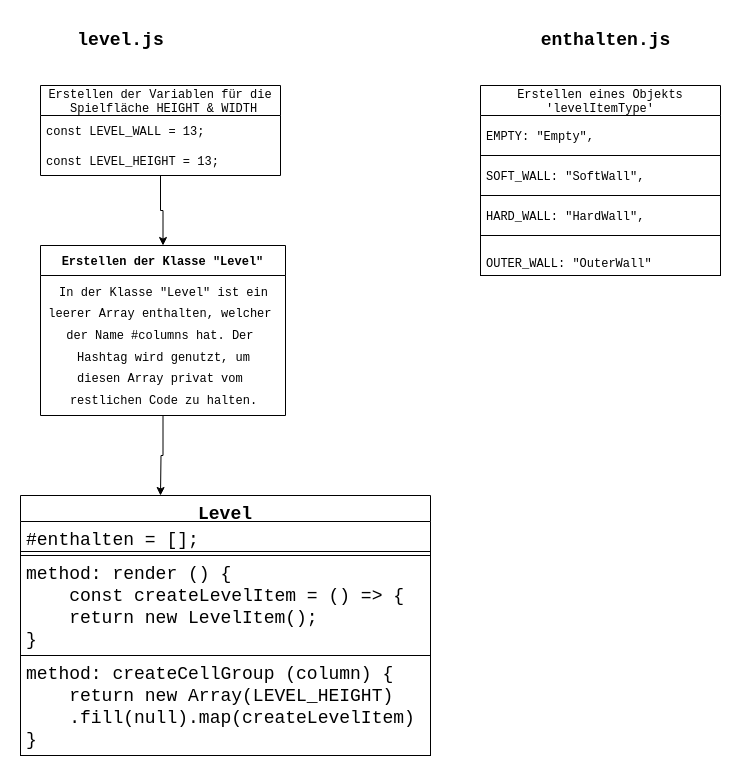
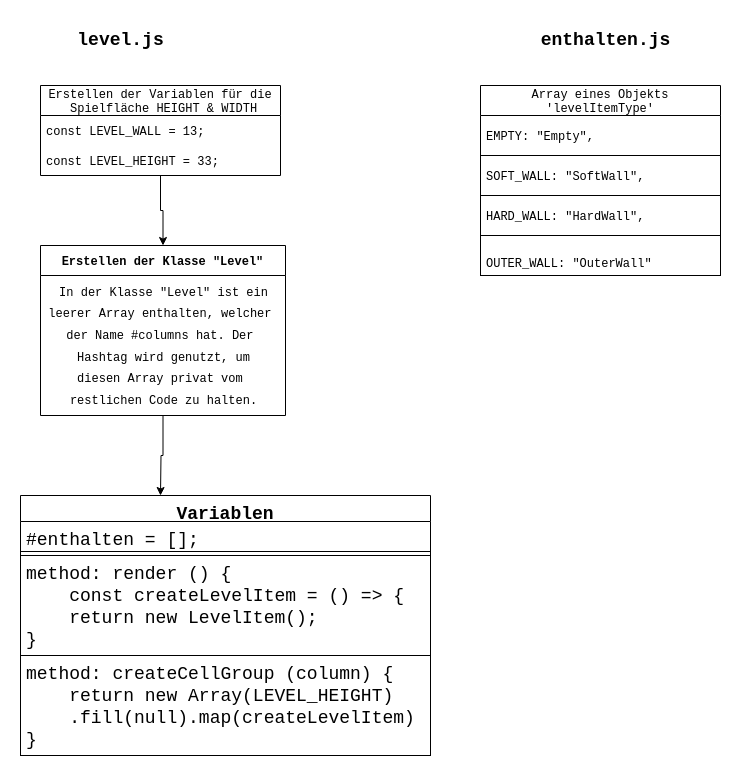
(600, 94) -> (600, 94)
(120, 161) -> (120, 161)
(225, 513) -> (225, 513)
